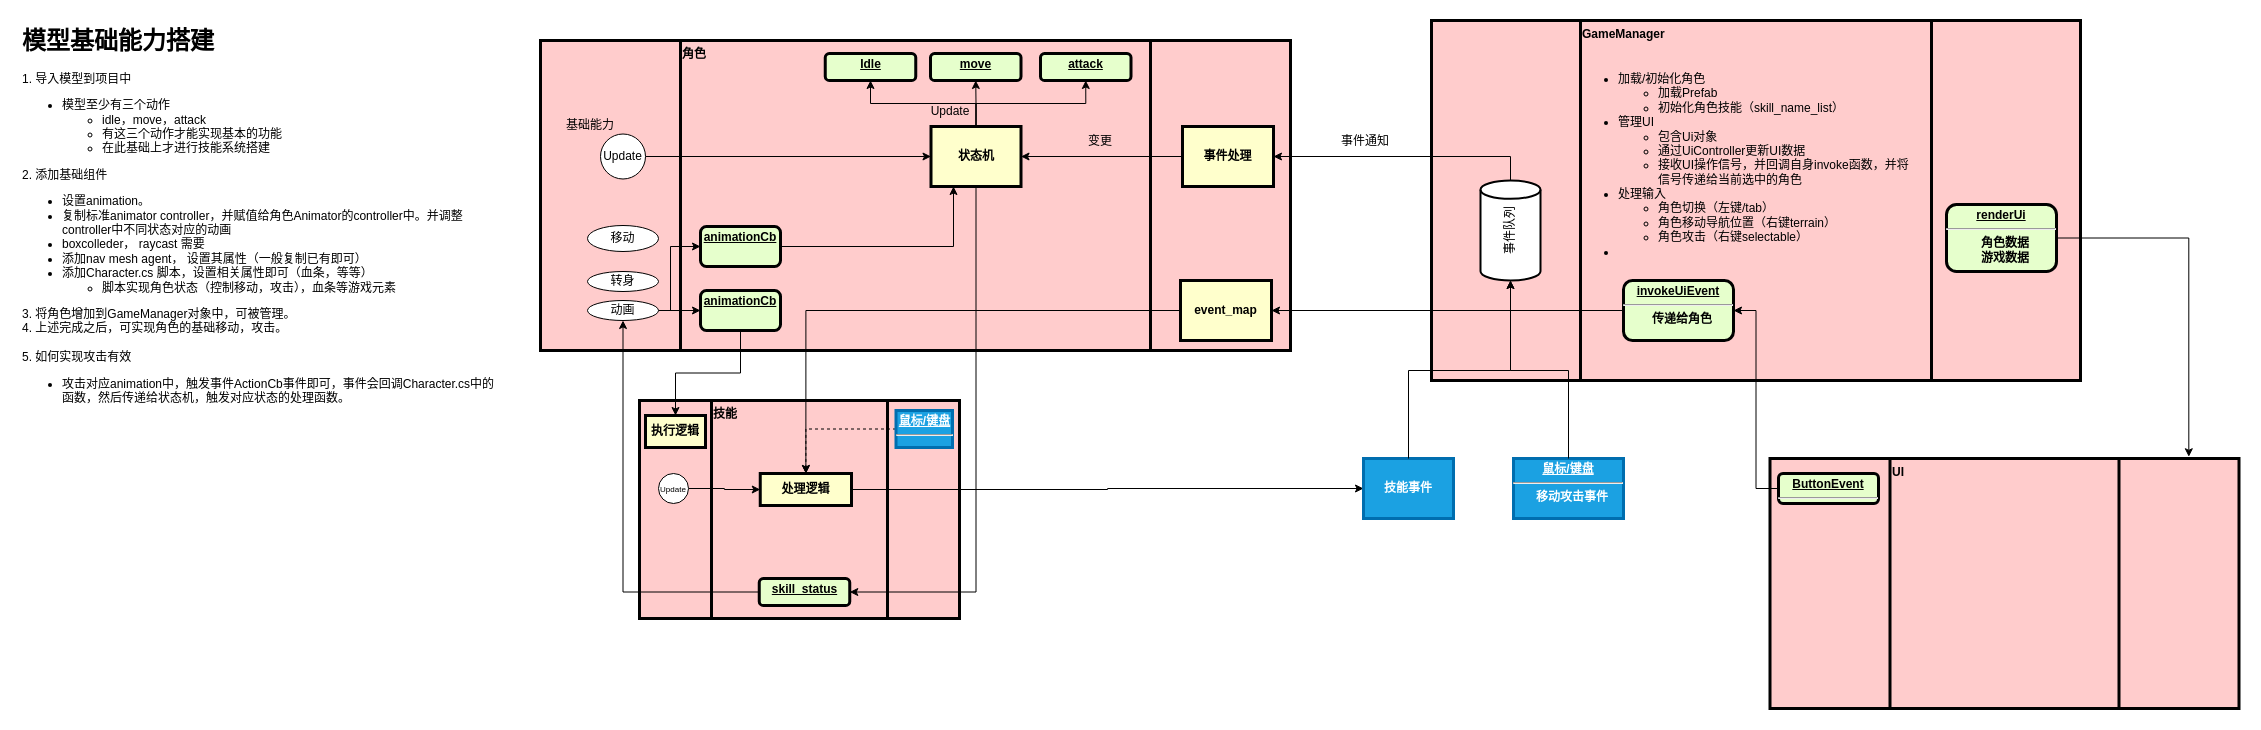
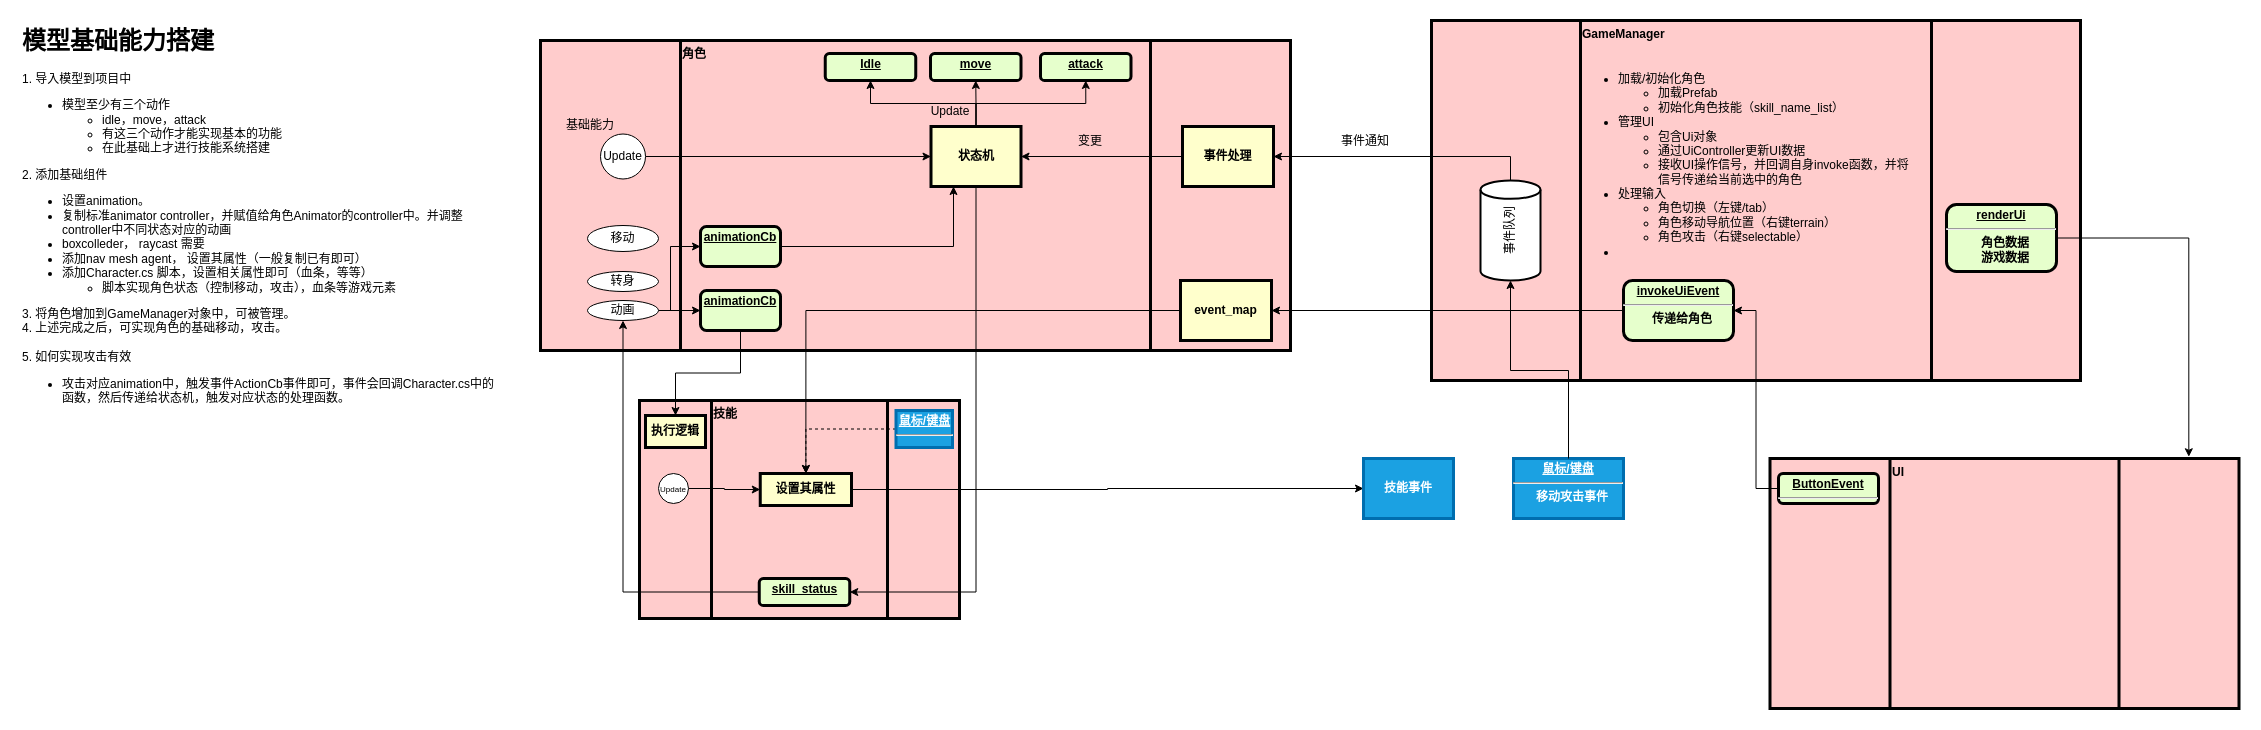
(1101, 142) -> (1091, 142)
(1415, 371) -> none
(806, 490) -> (806, 490)
